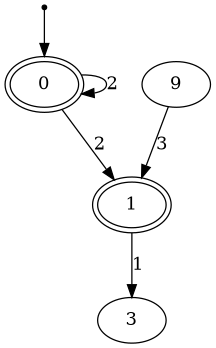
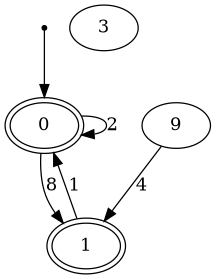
(100, 145) -> (52, 186)
(162, 145) -> (142, 186)
(132, 259) -> (67, 192)
